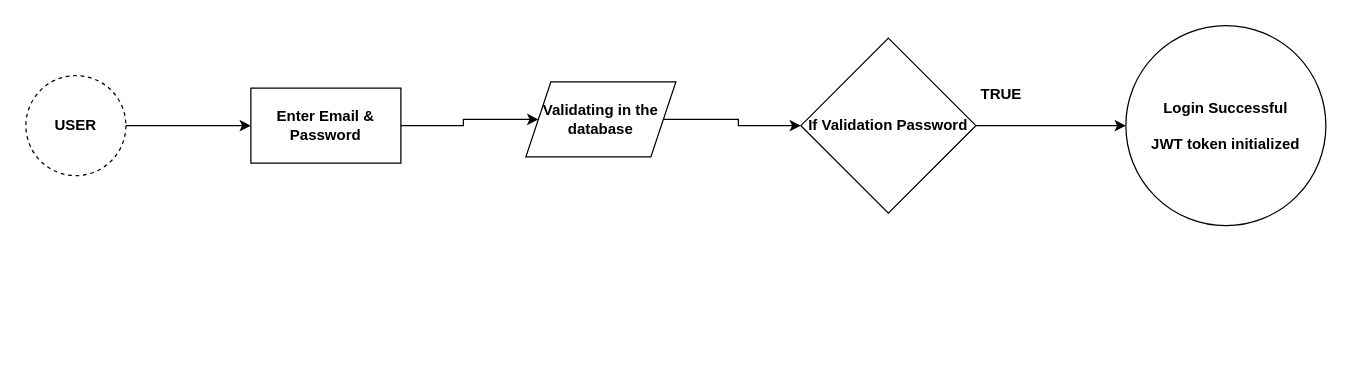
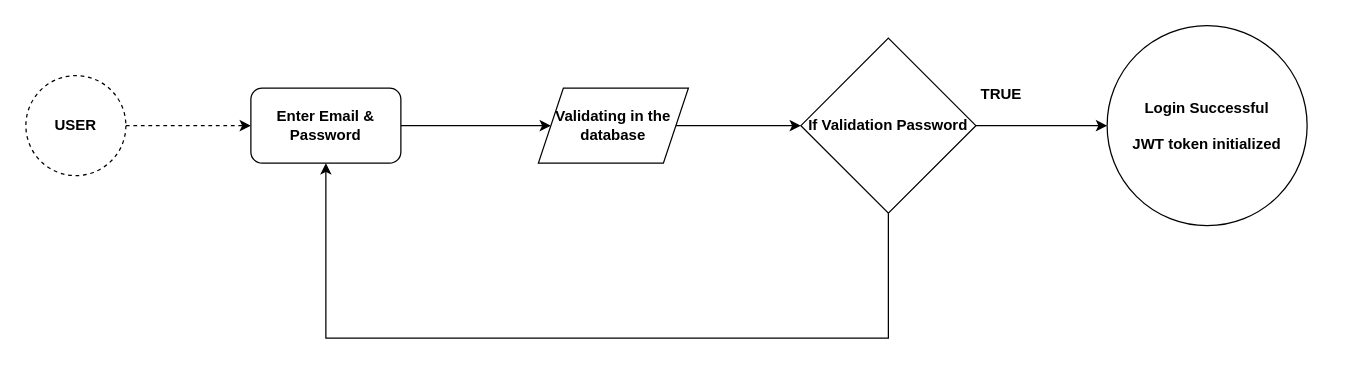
(601, 119) -> (613, 126)
(183, 126) -> (183, 126)
(326, 126) -> (326, 126)
(1226, 126) -> (1207, 126)
none -> (586, 338)
